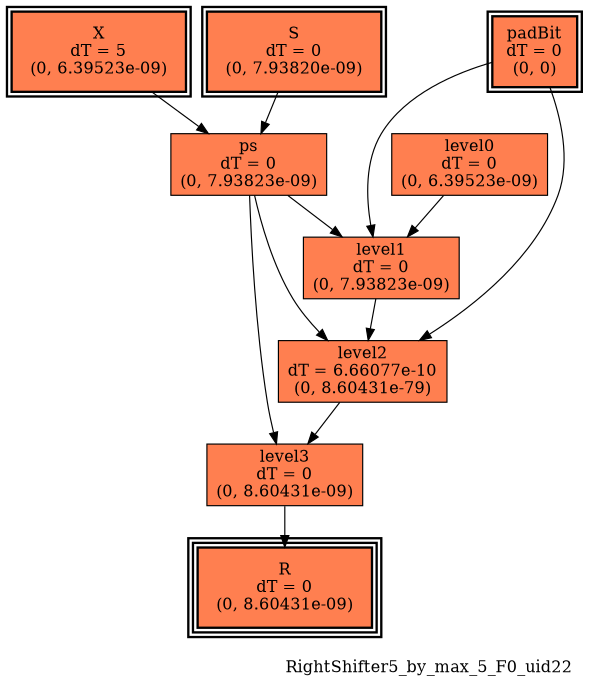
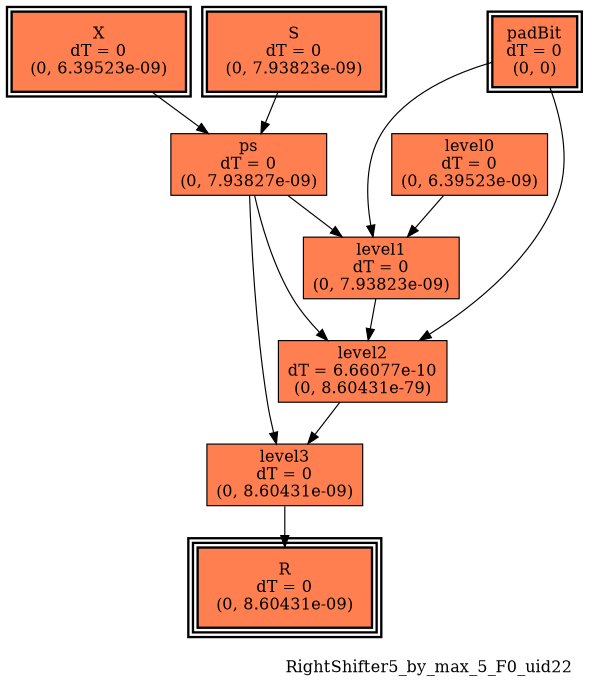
(99, 52) -> (99, 52)
(294, 52) -> (294, 52)
(249, 164) -> (249, 164)
